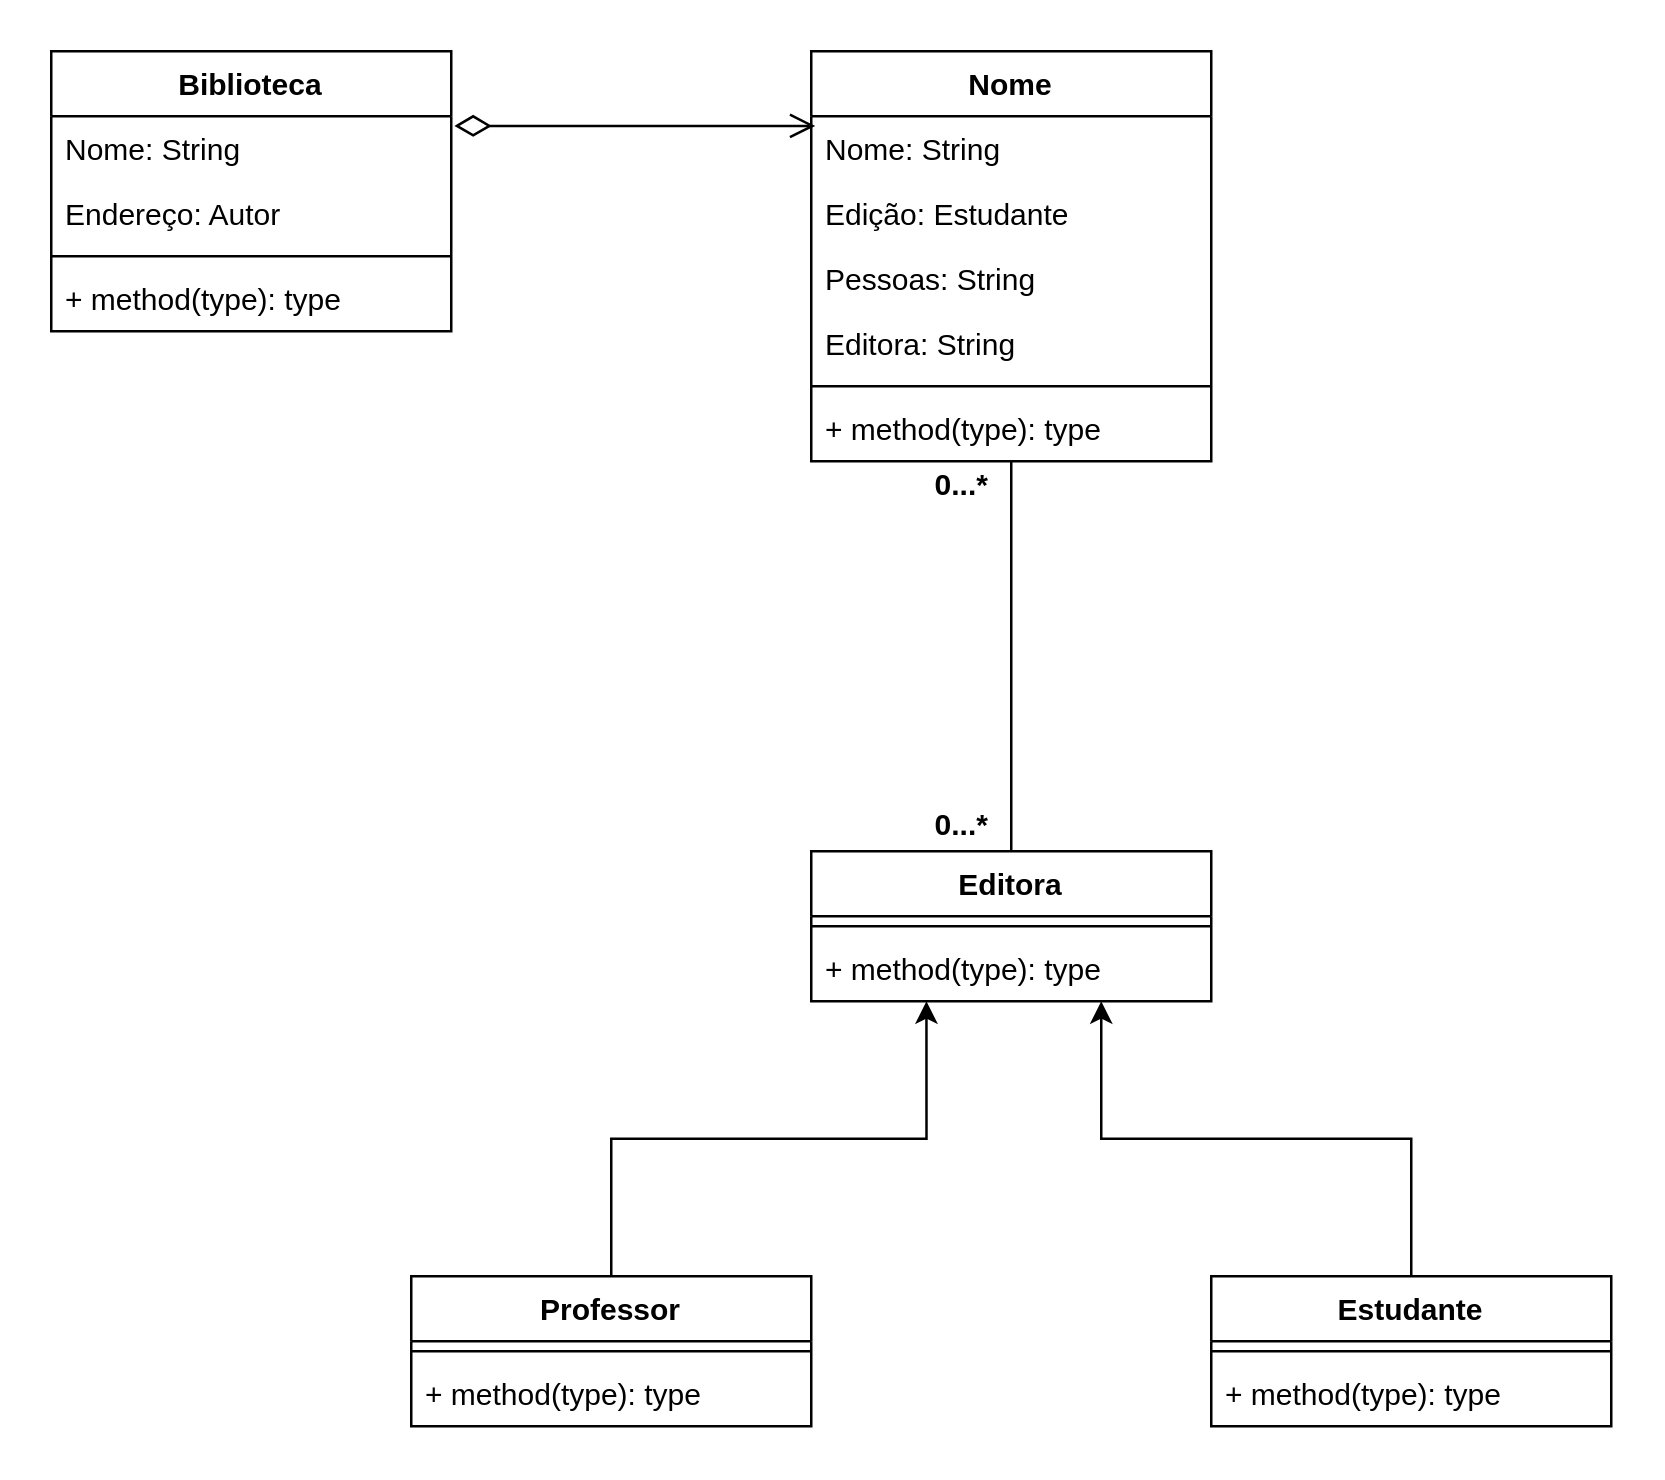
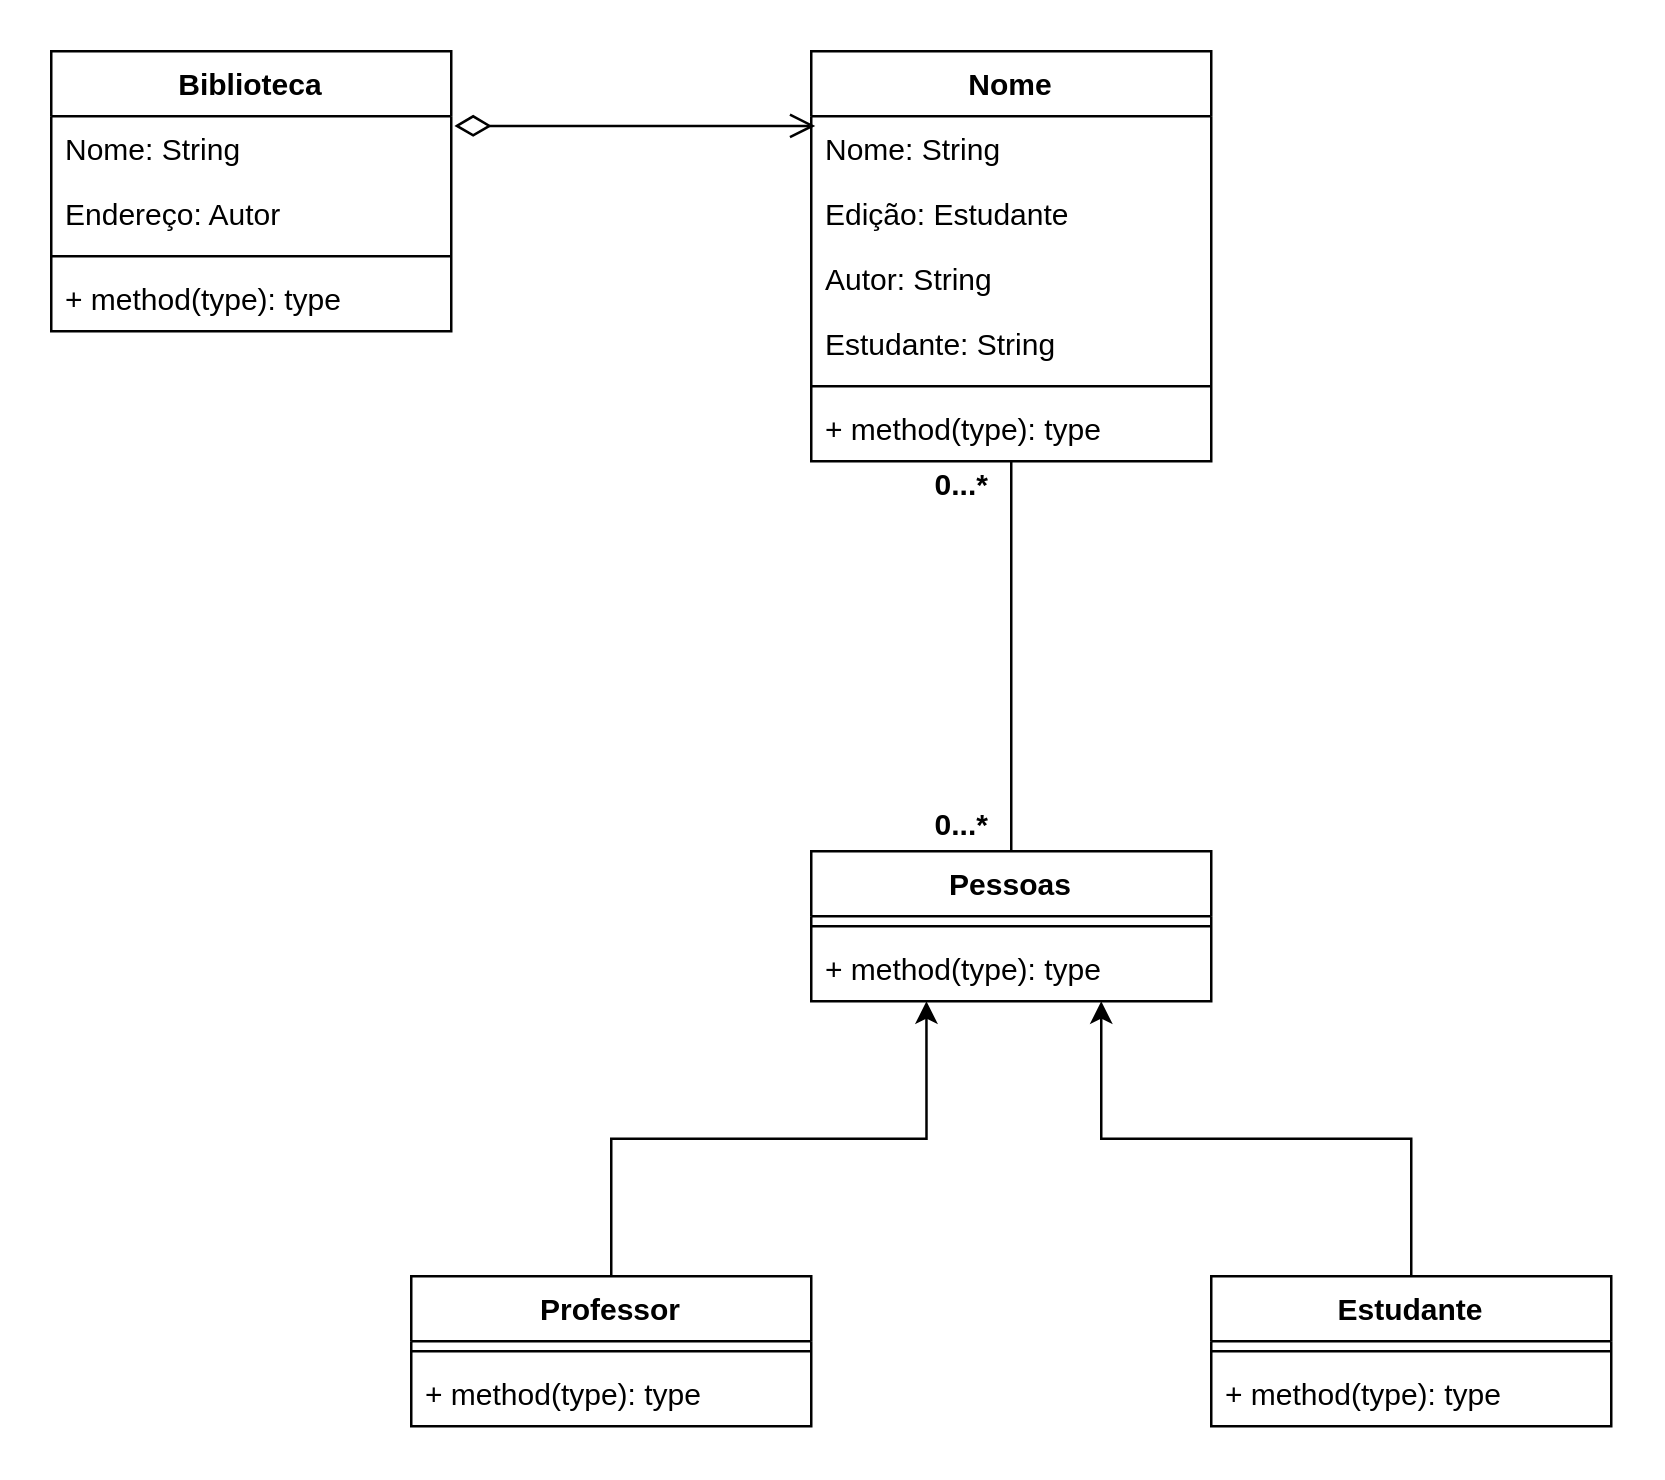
(941, 282) -> (924, 282)
(937, 347) -> (957, 347)
(1011, 887) -> (1011, 887)
